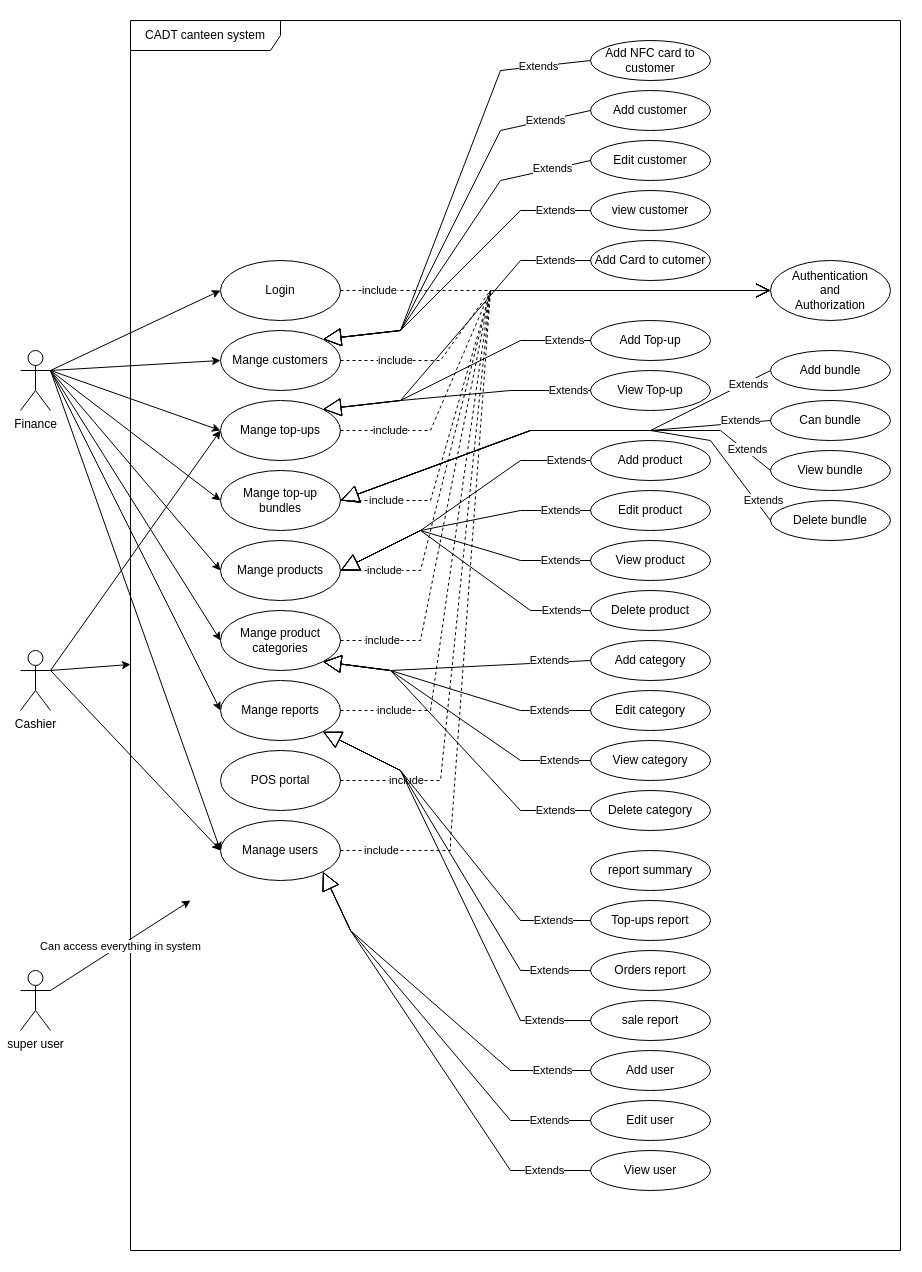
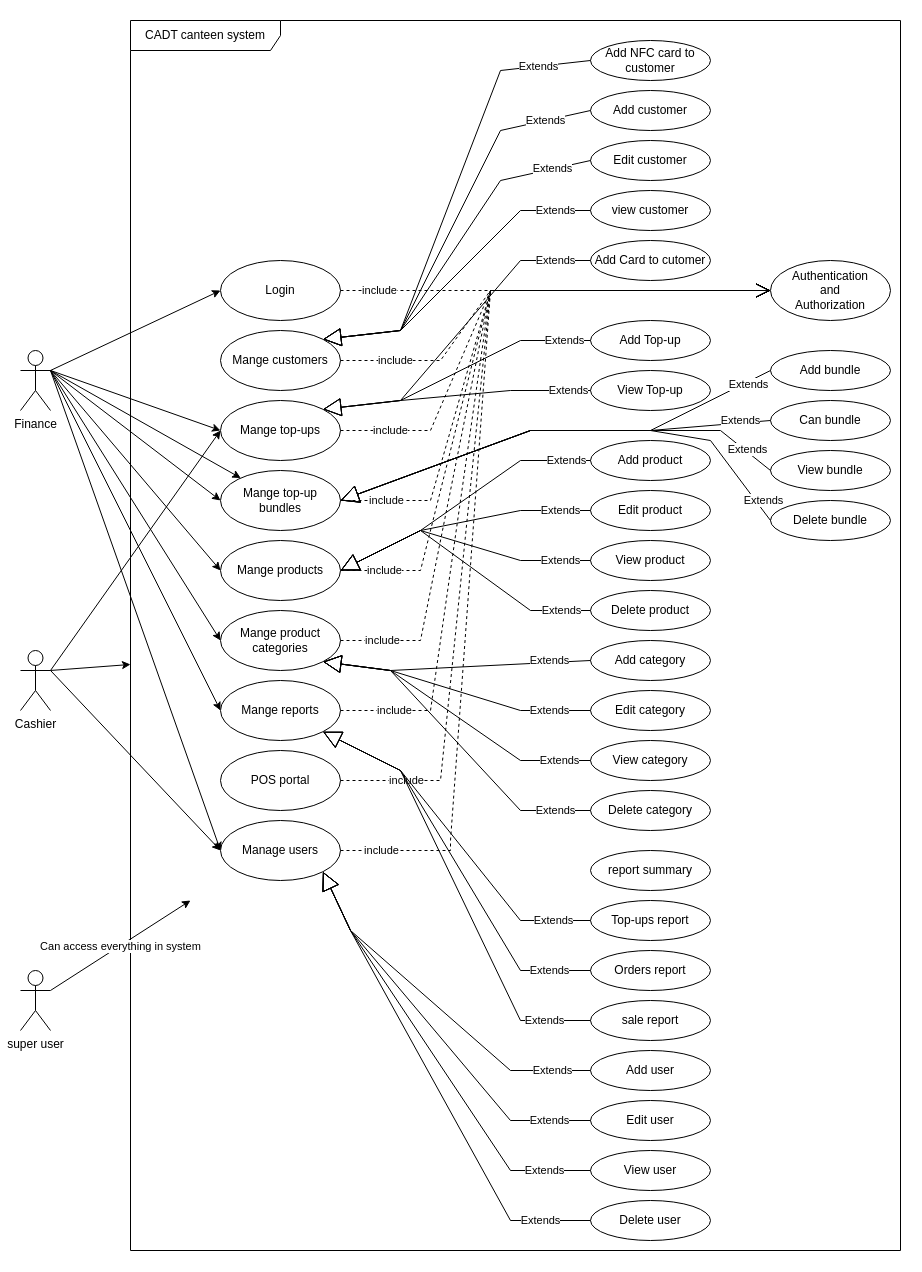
(134, 366) -> (148, 426)
none -> (455, 1121)
none -> (651, 1221)
